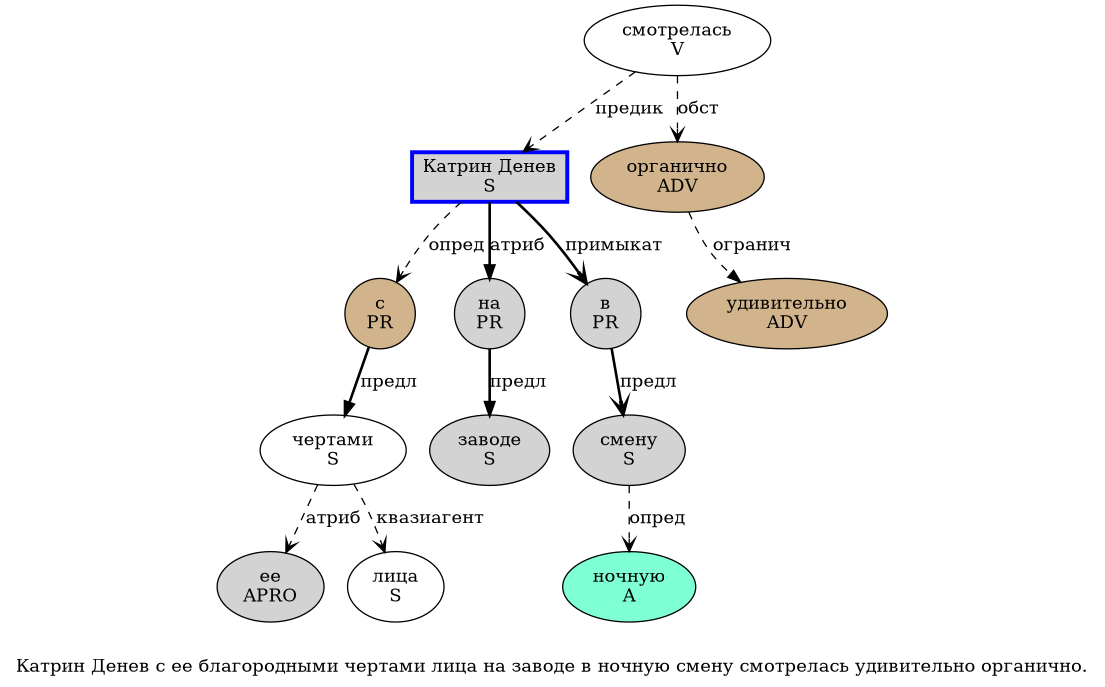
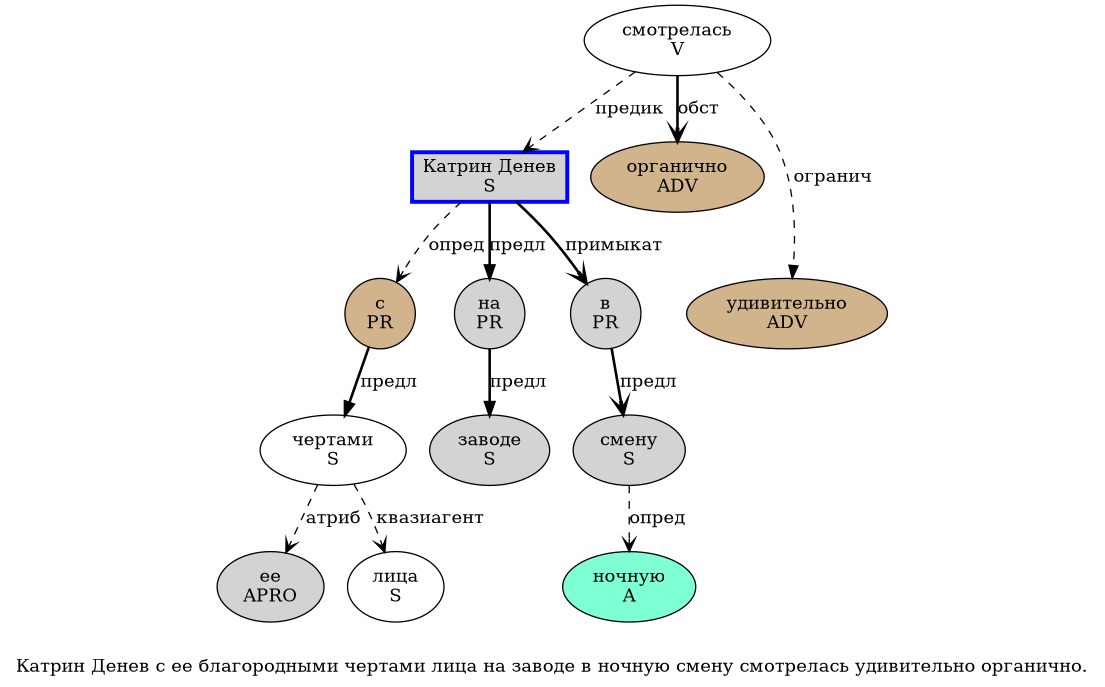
(677, 102) -> (677, 102)
(518, 245) -> (518, 245)
(706, 245) -> (782, 158)
